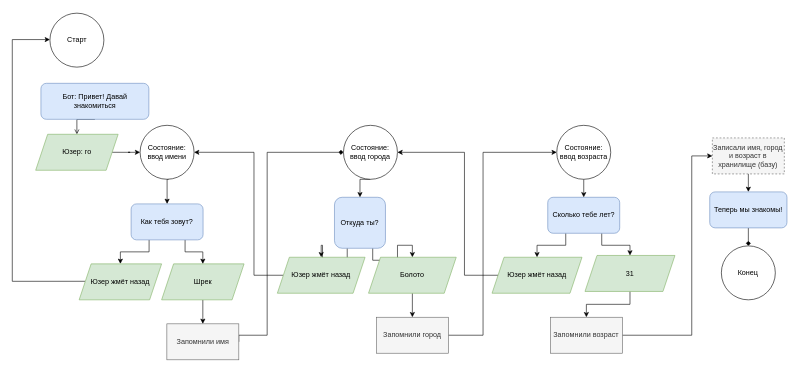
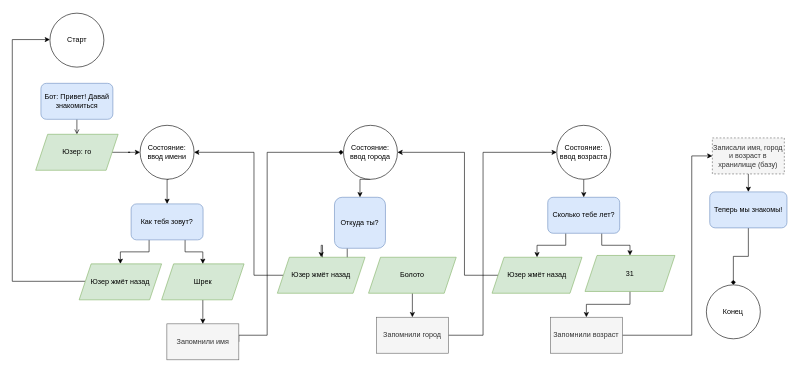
(95, 101) -> (77, 101)
(398, 251) -> none
(749, 273) -> (734, 312)
